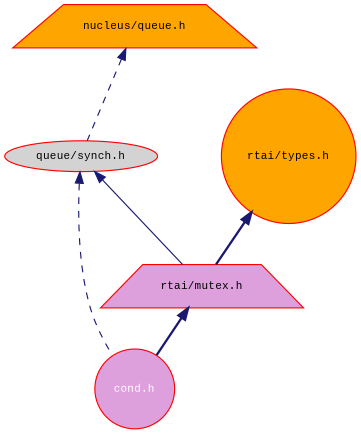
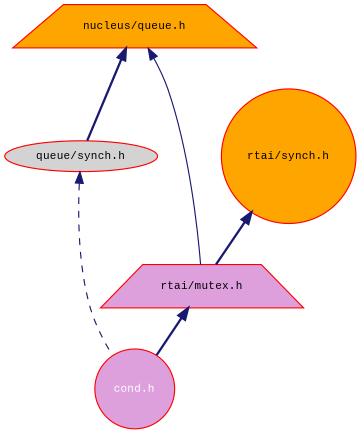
(104, 100) -> (104, 100)
(289, 156) -> (289, 156)
(143, 222) -> (186, 159)
